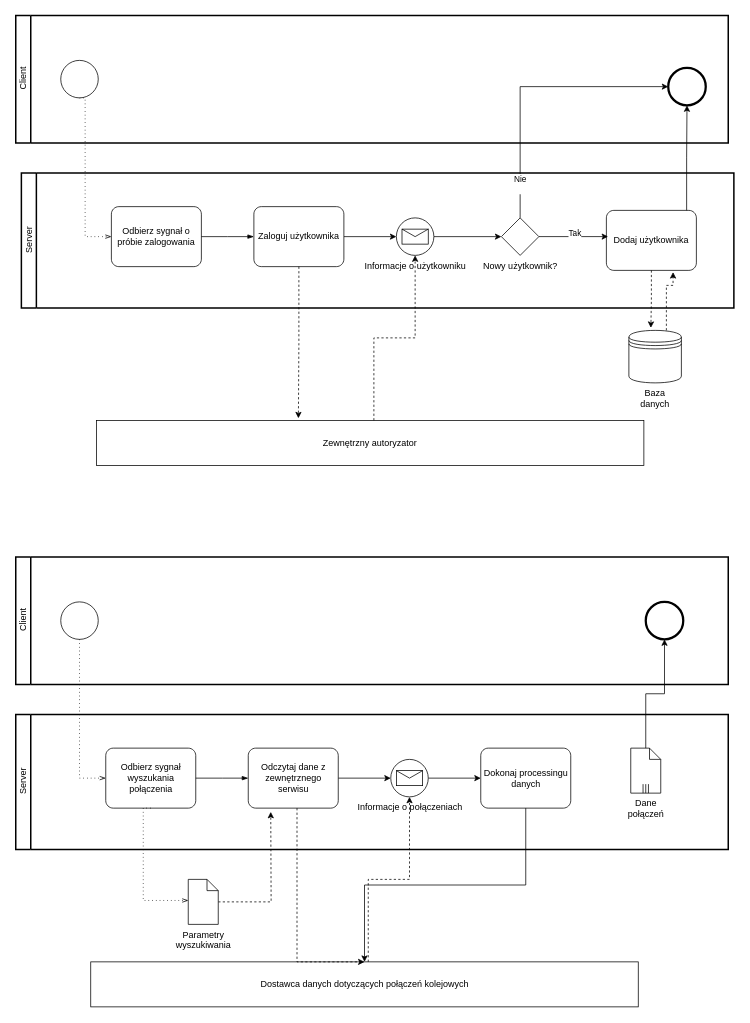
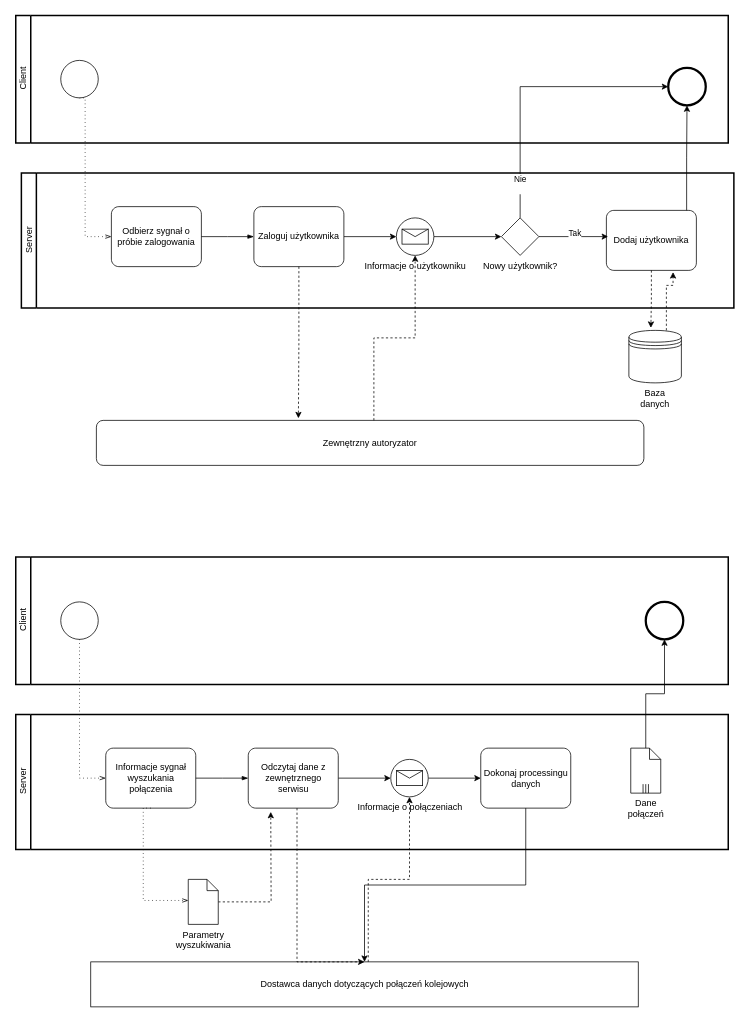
(370, 443) -> (370, 443)
(151, 778) -> (151, 778)
